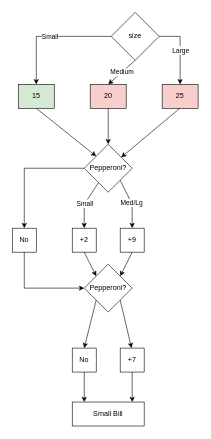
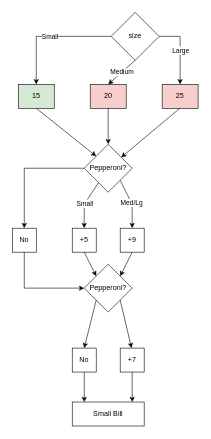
(84, 240) -> (84, 240)
